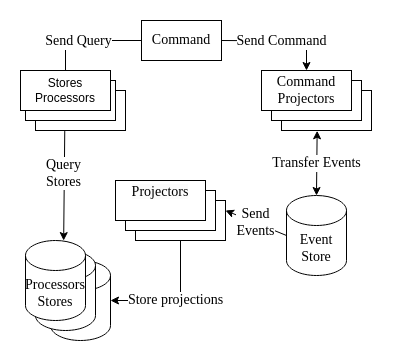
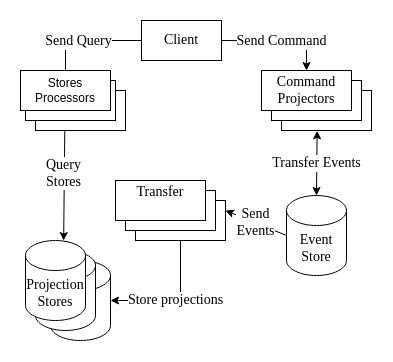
(182, 41) -> (182, 41)
(161, 201) -> (161, 201)
(56, 294) -> (56, 294)
